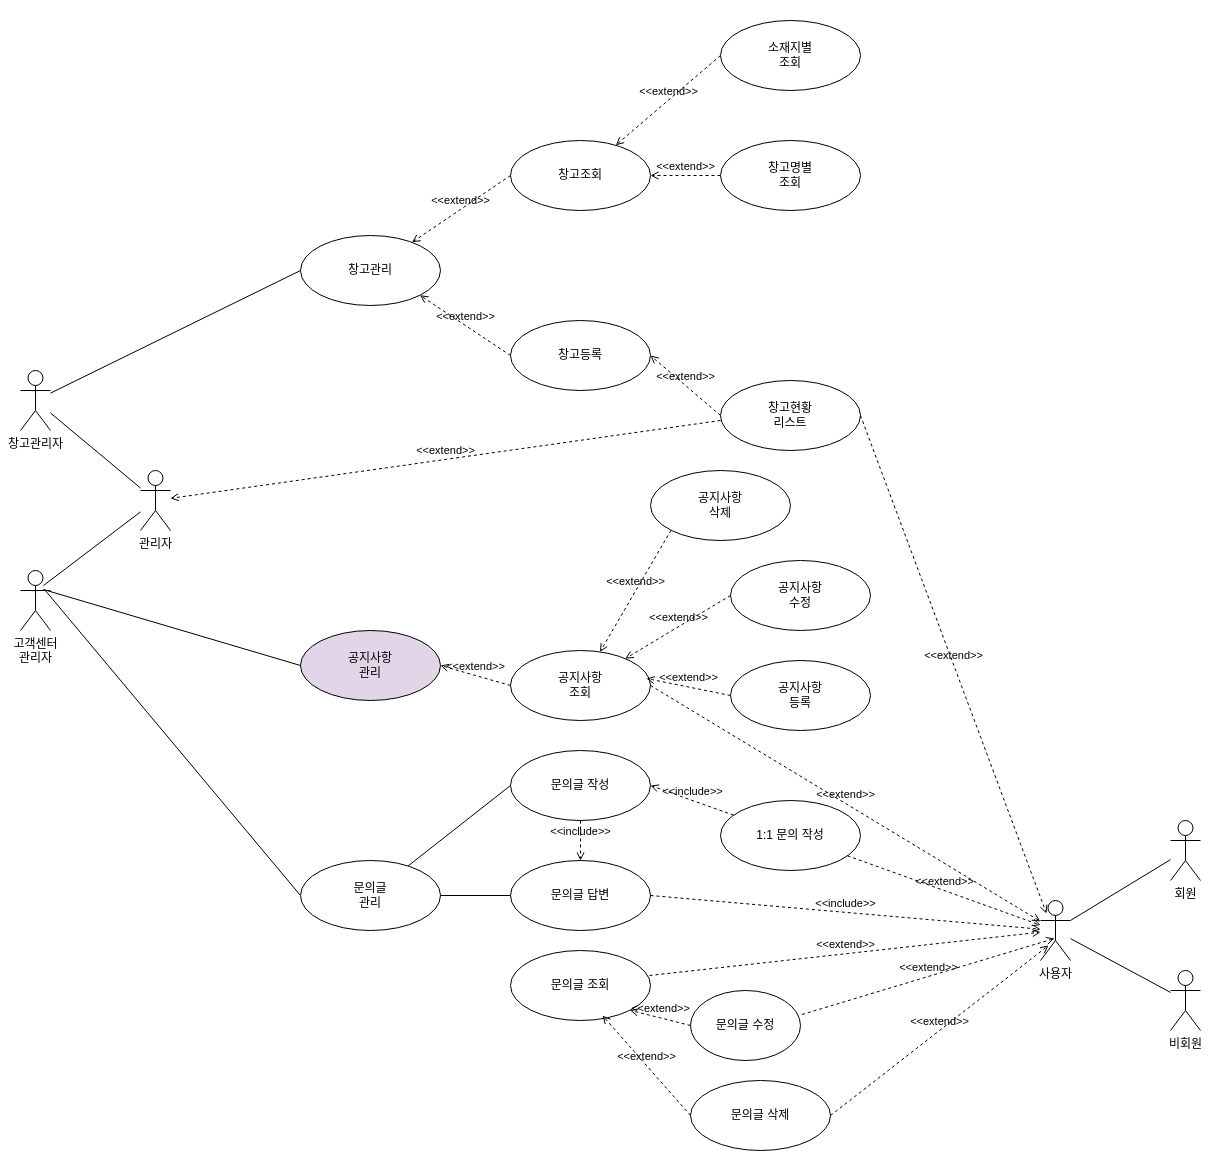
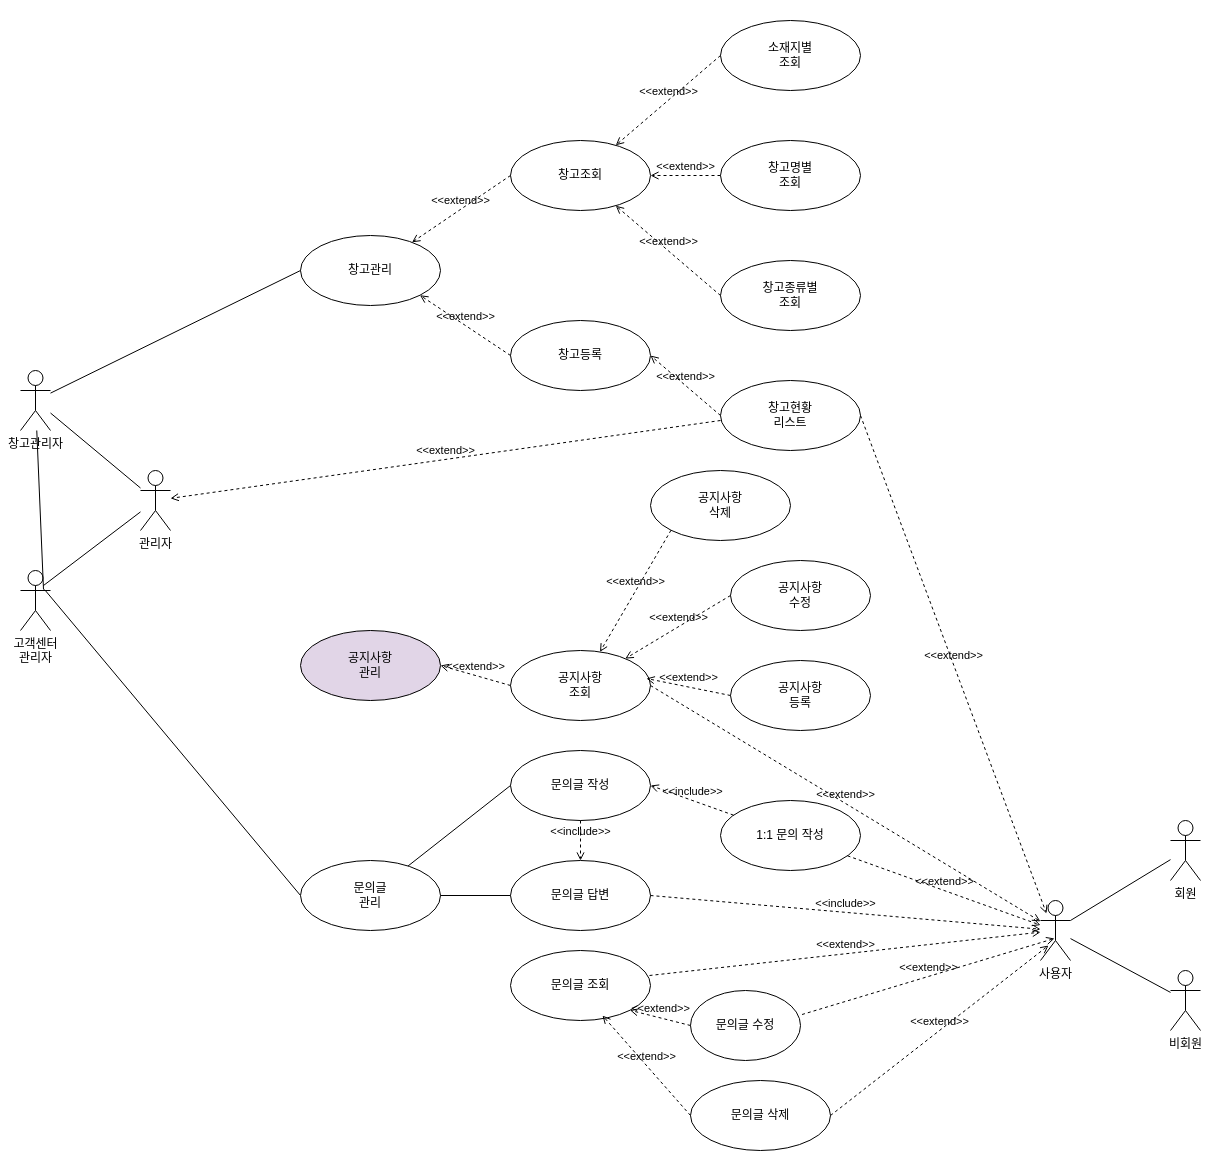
none -> (669, 252)
none -> (791, 296)
(175, 629) -> (40, 510)
